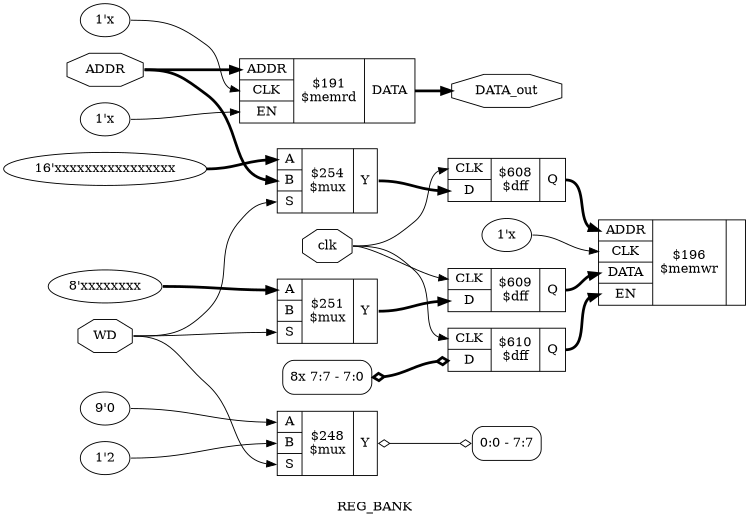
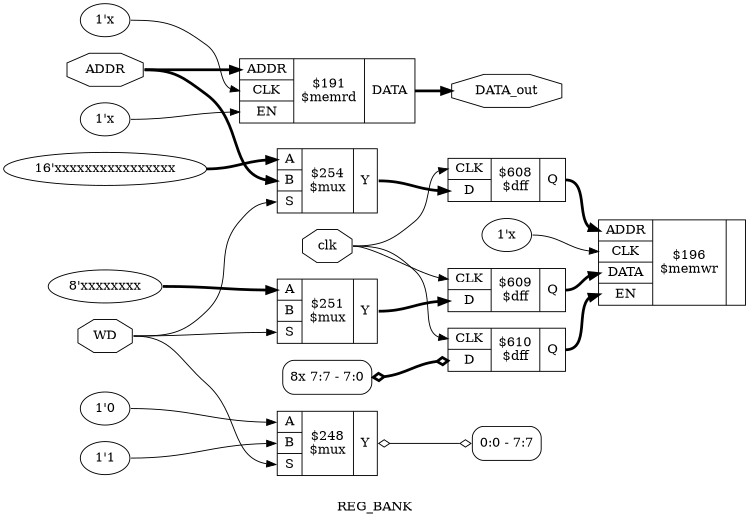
(105, 409) -> (105, 409)
(105, 458) -> (105, 458)
